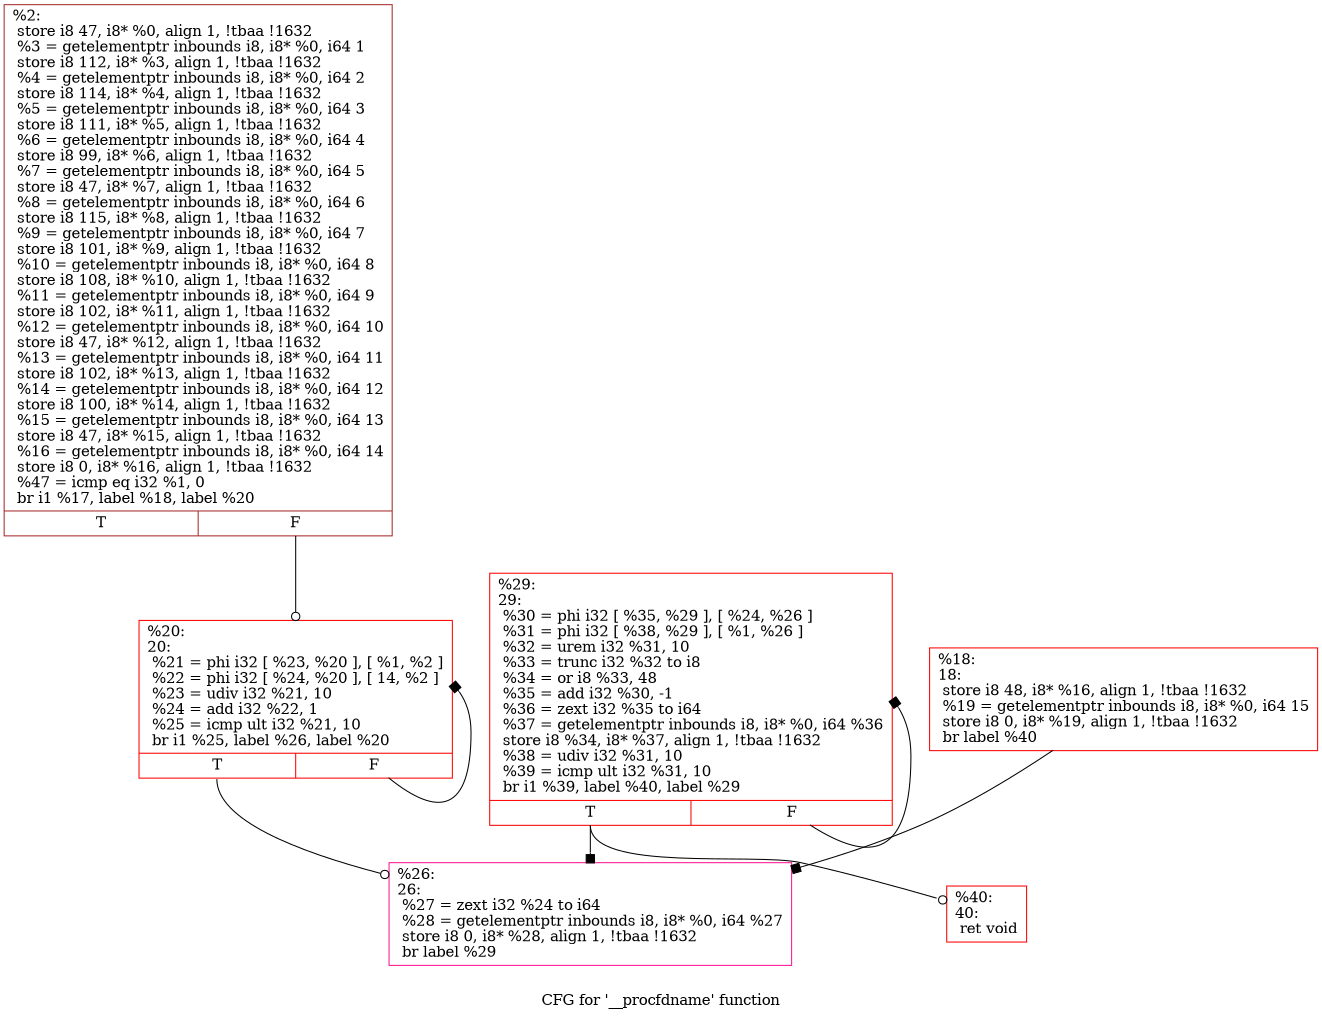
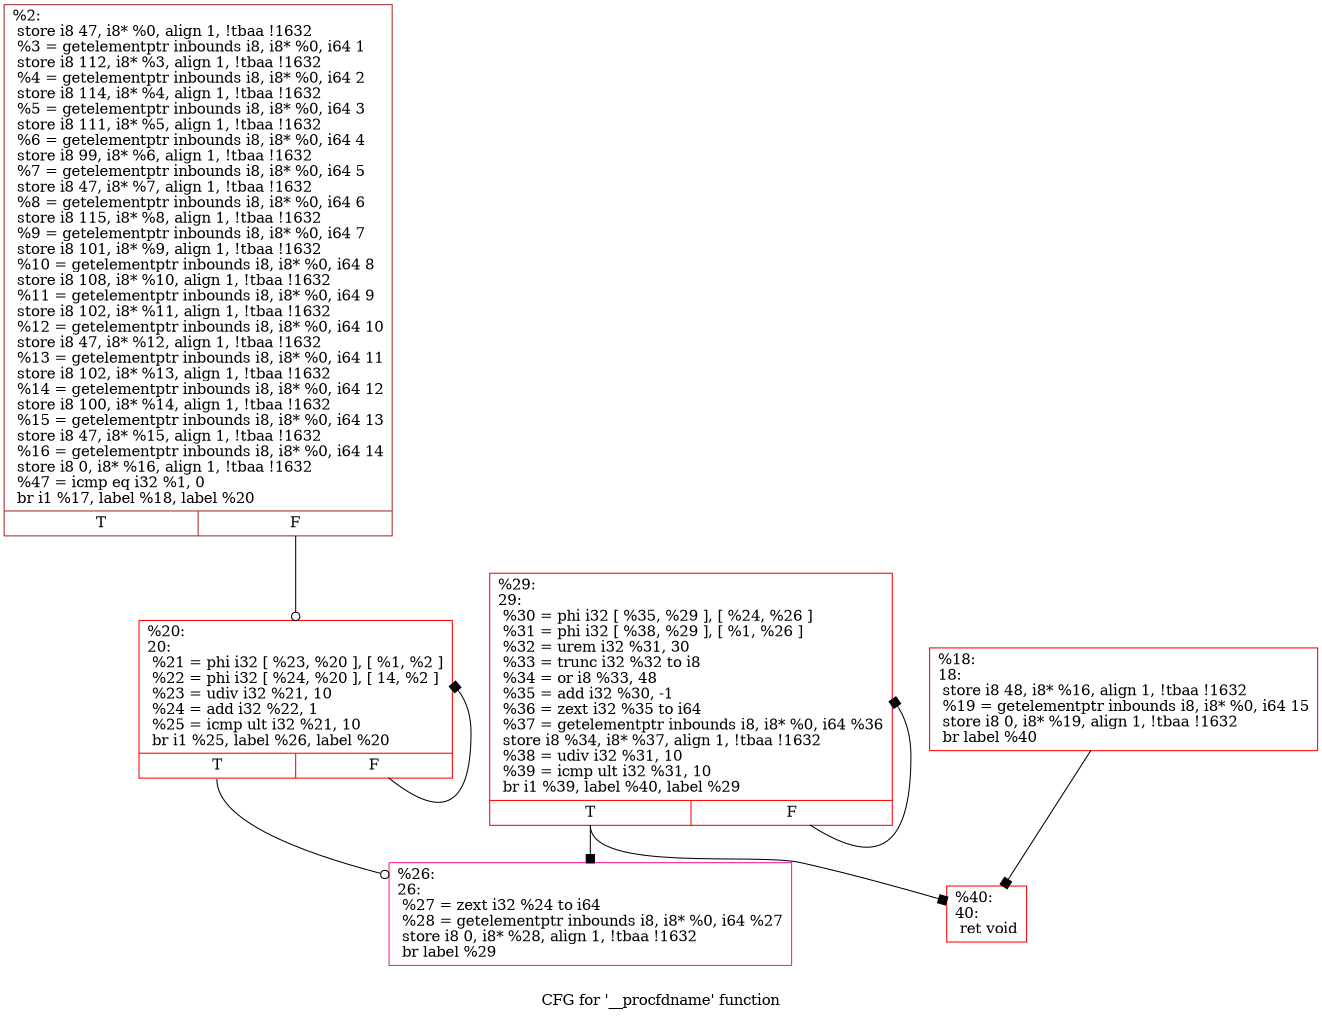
(594, 647) -> (594, 647)
(933, 820) -> (1050, 814)
(760, 859) -> (760, 859)
